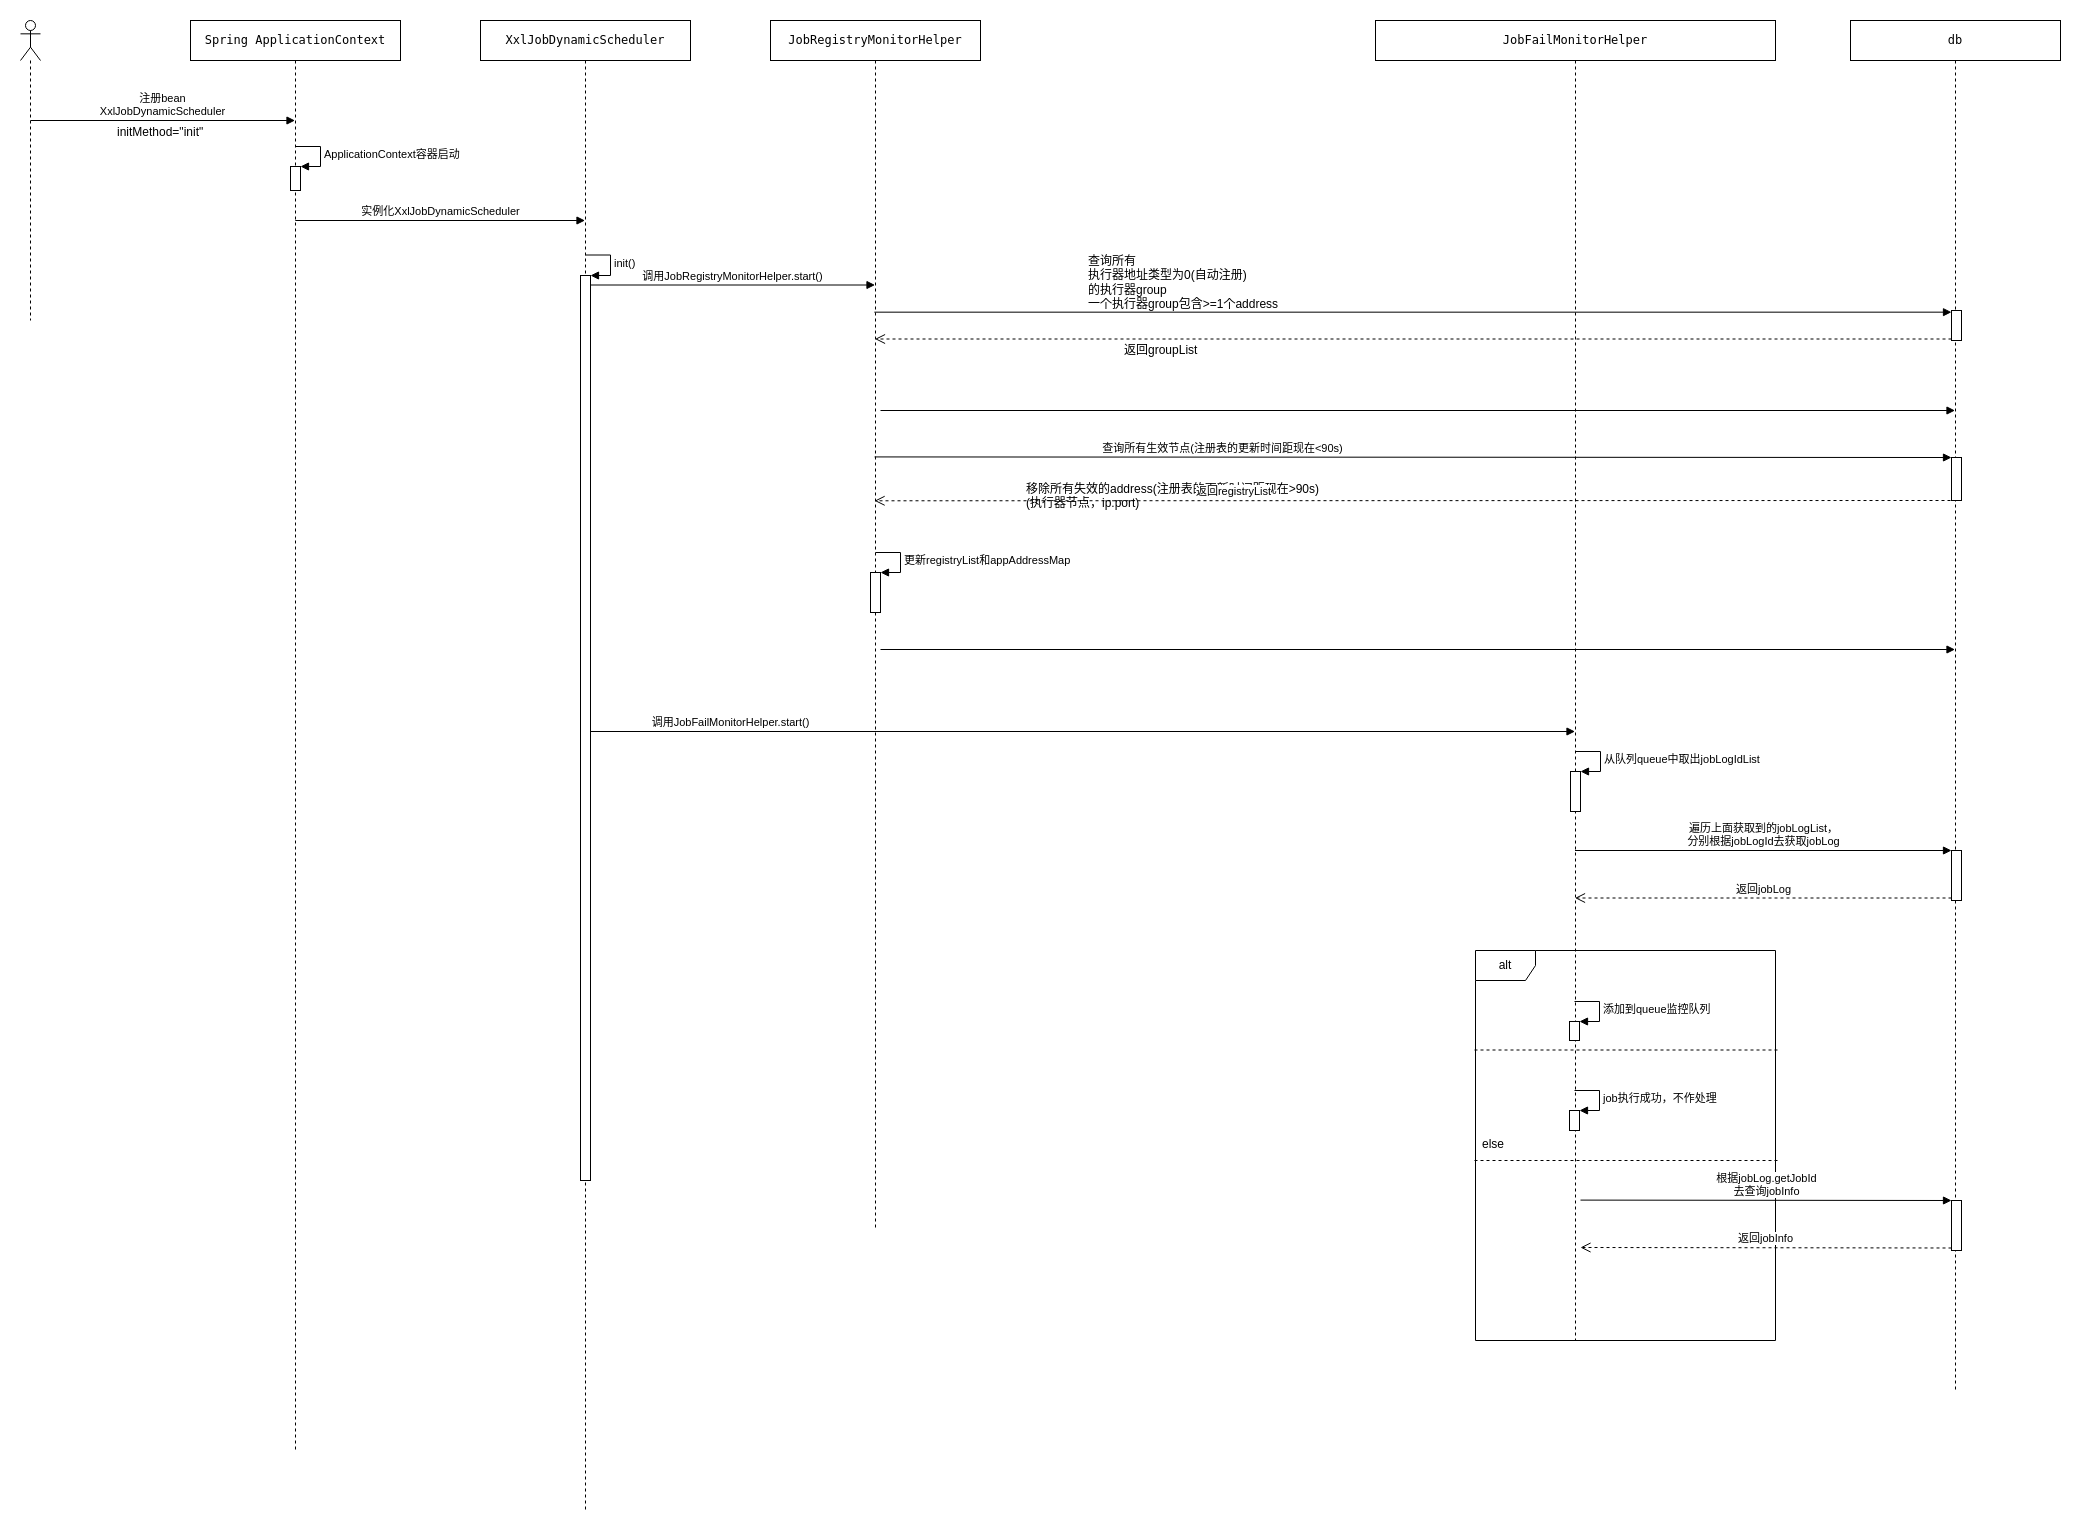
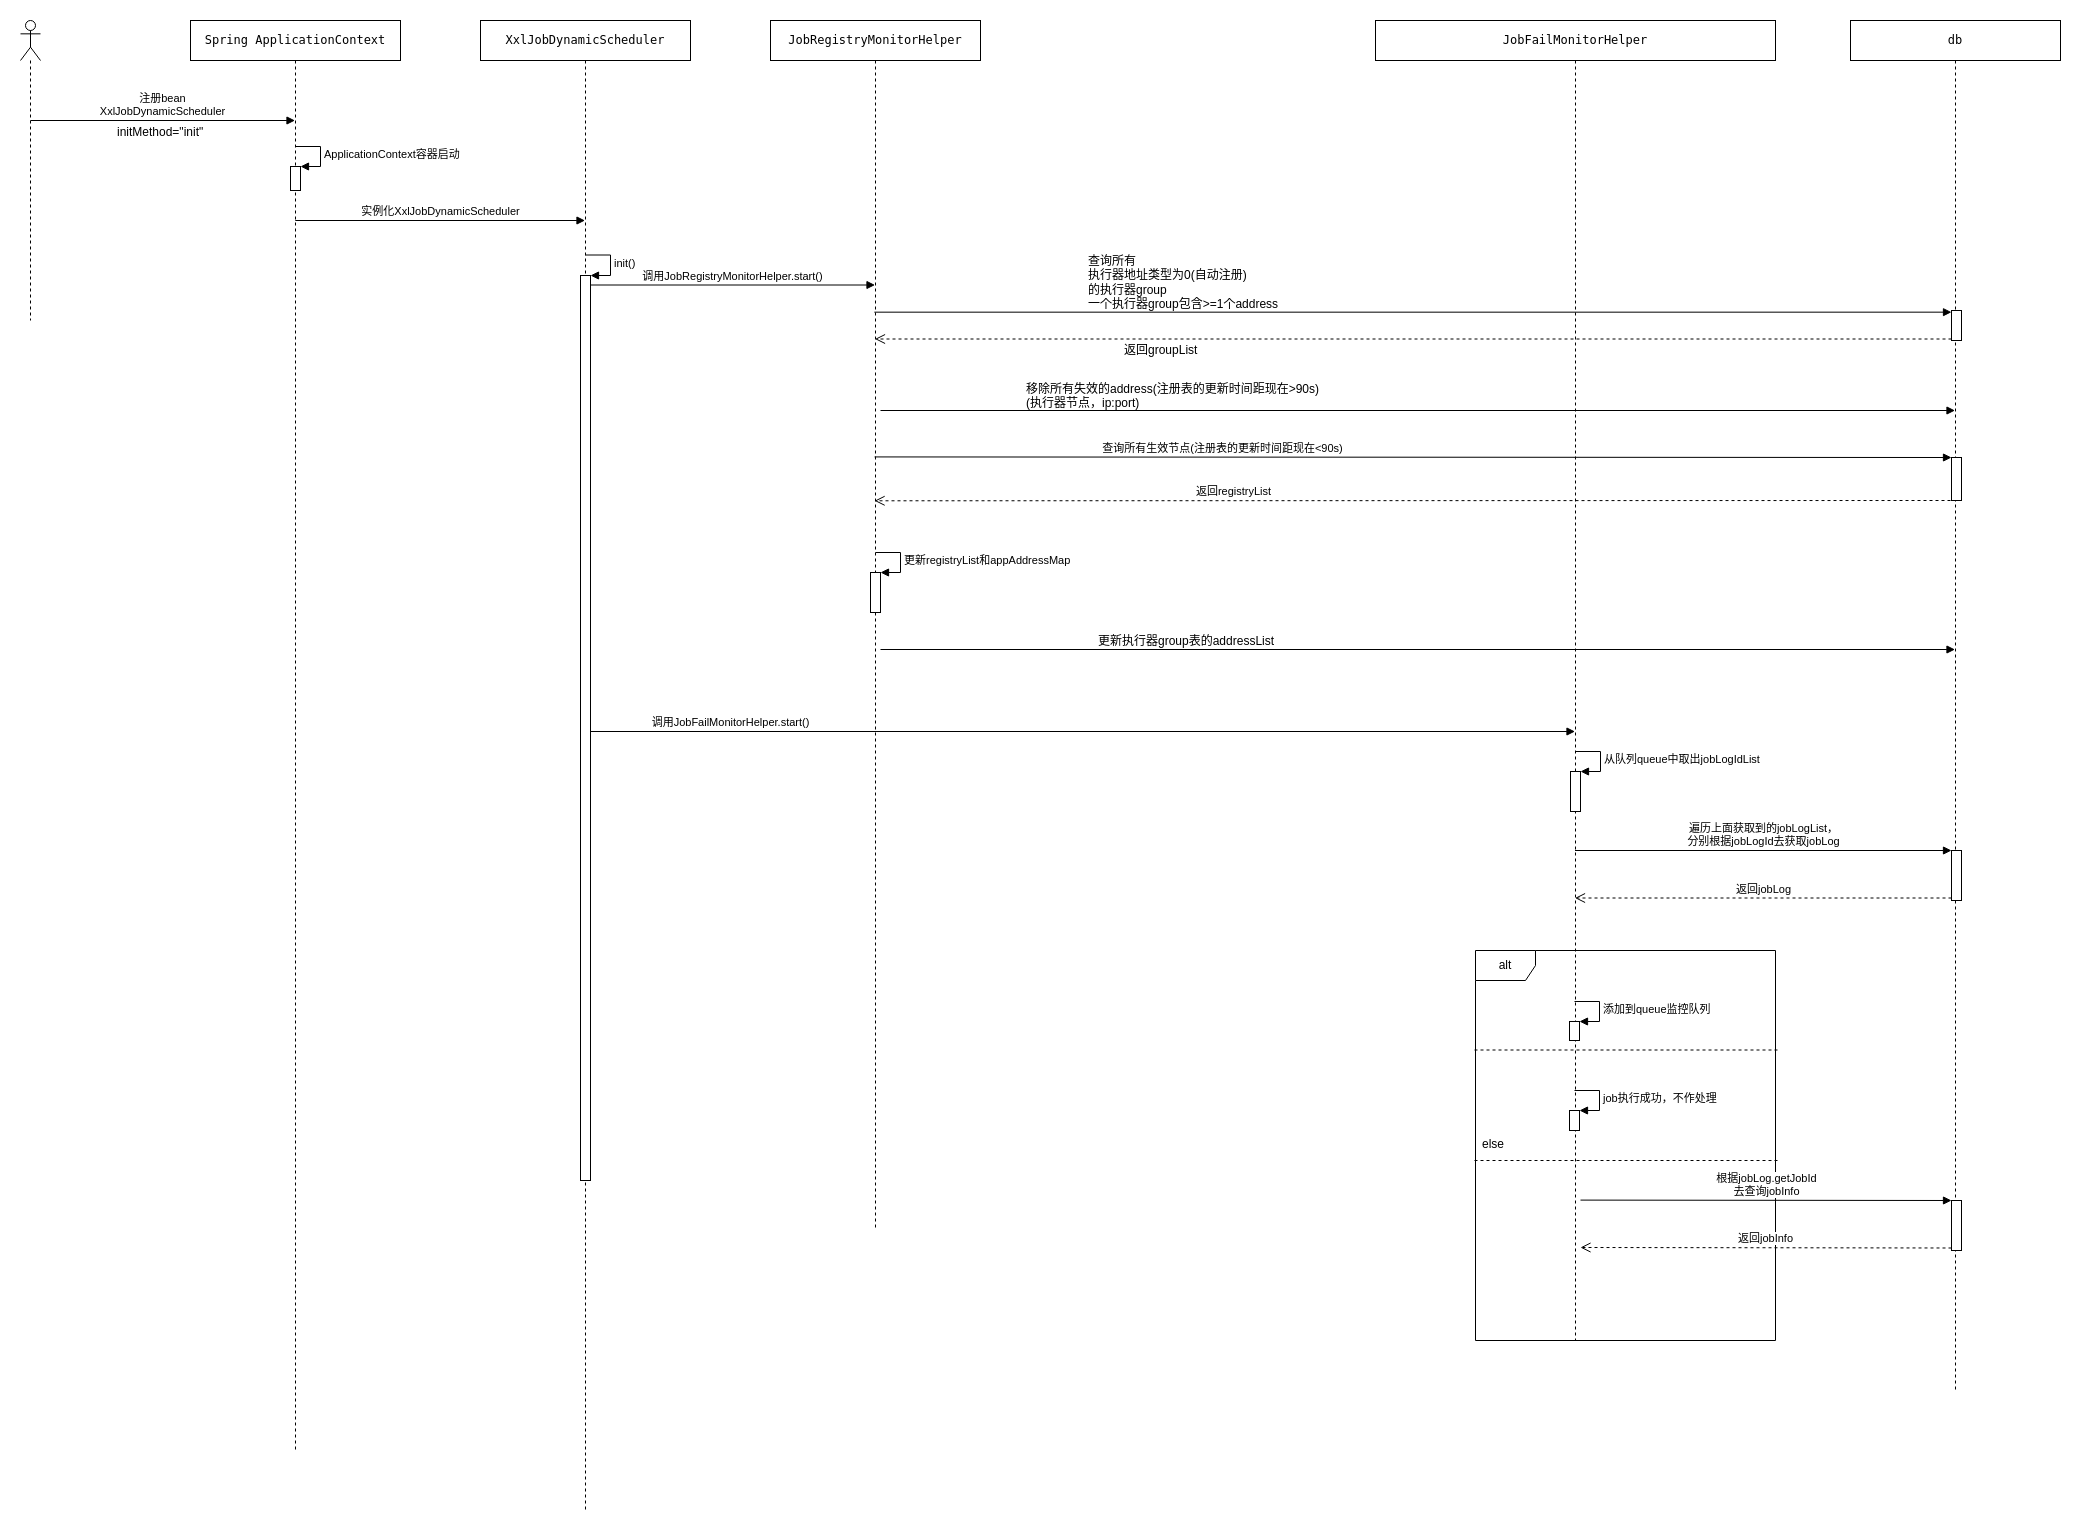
(1180, 495) -> (1180, 395)
none -> (1192, 642)
